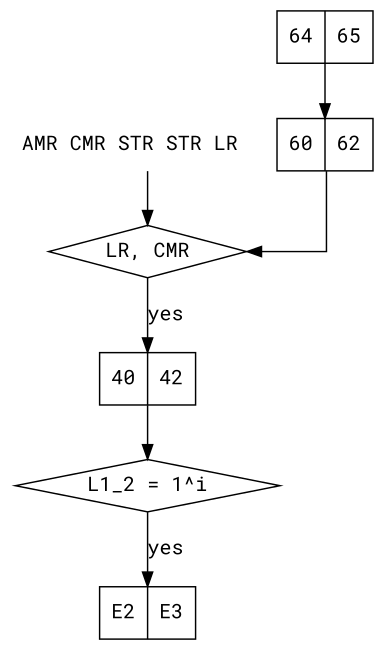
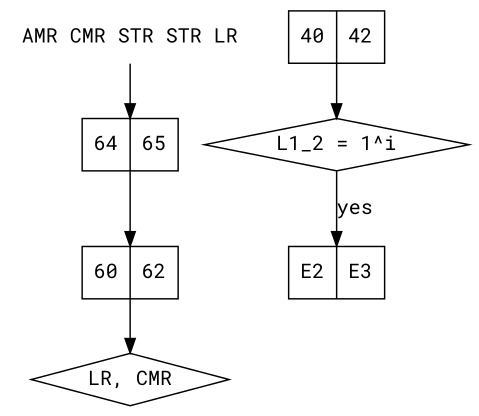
(148, 191) -> (130, 84)
(148, 308) -> none
